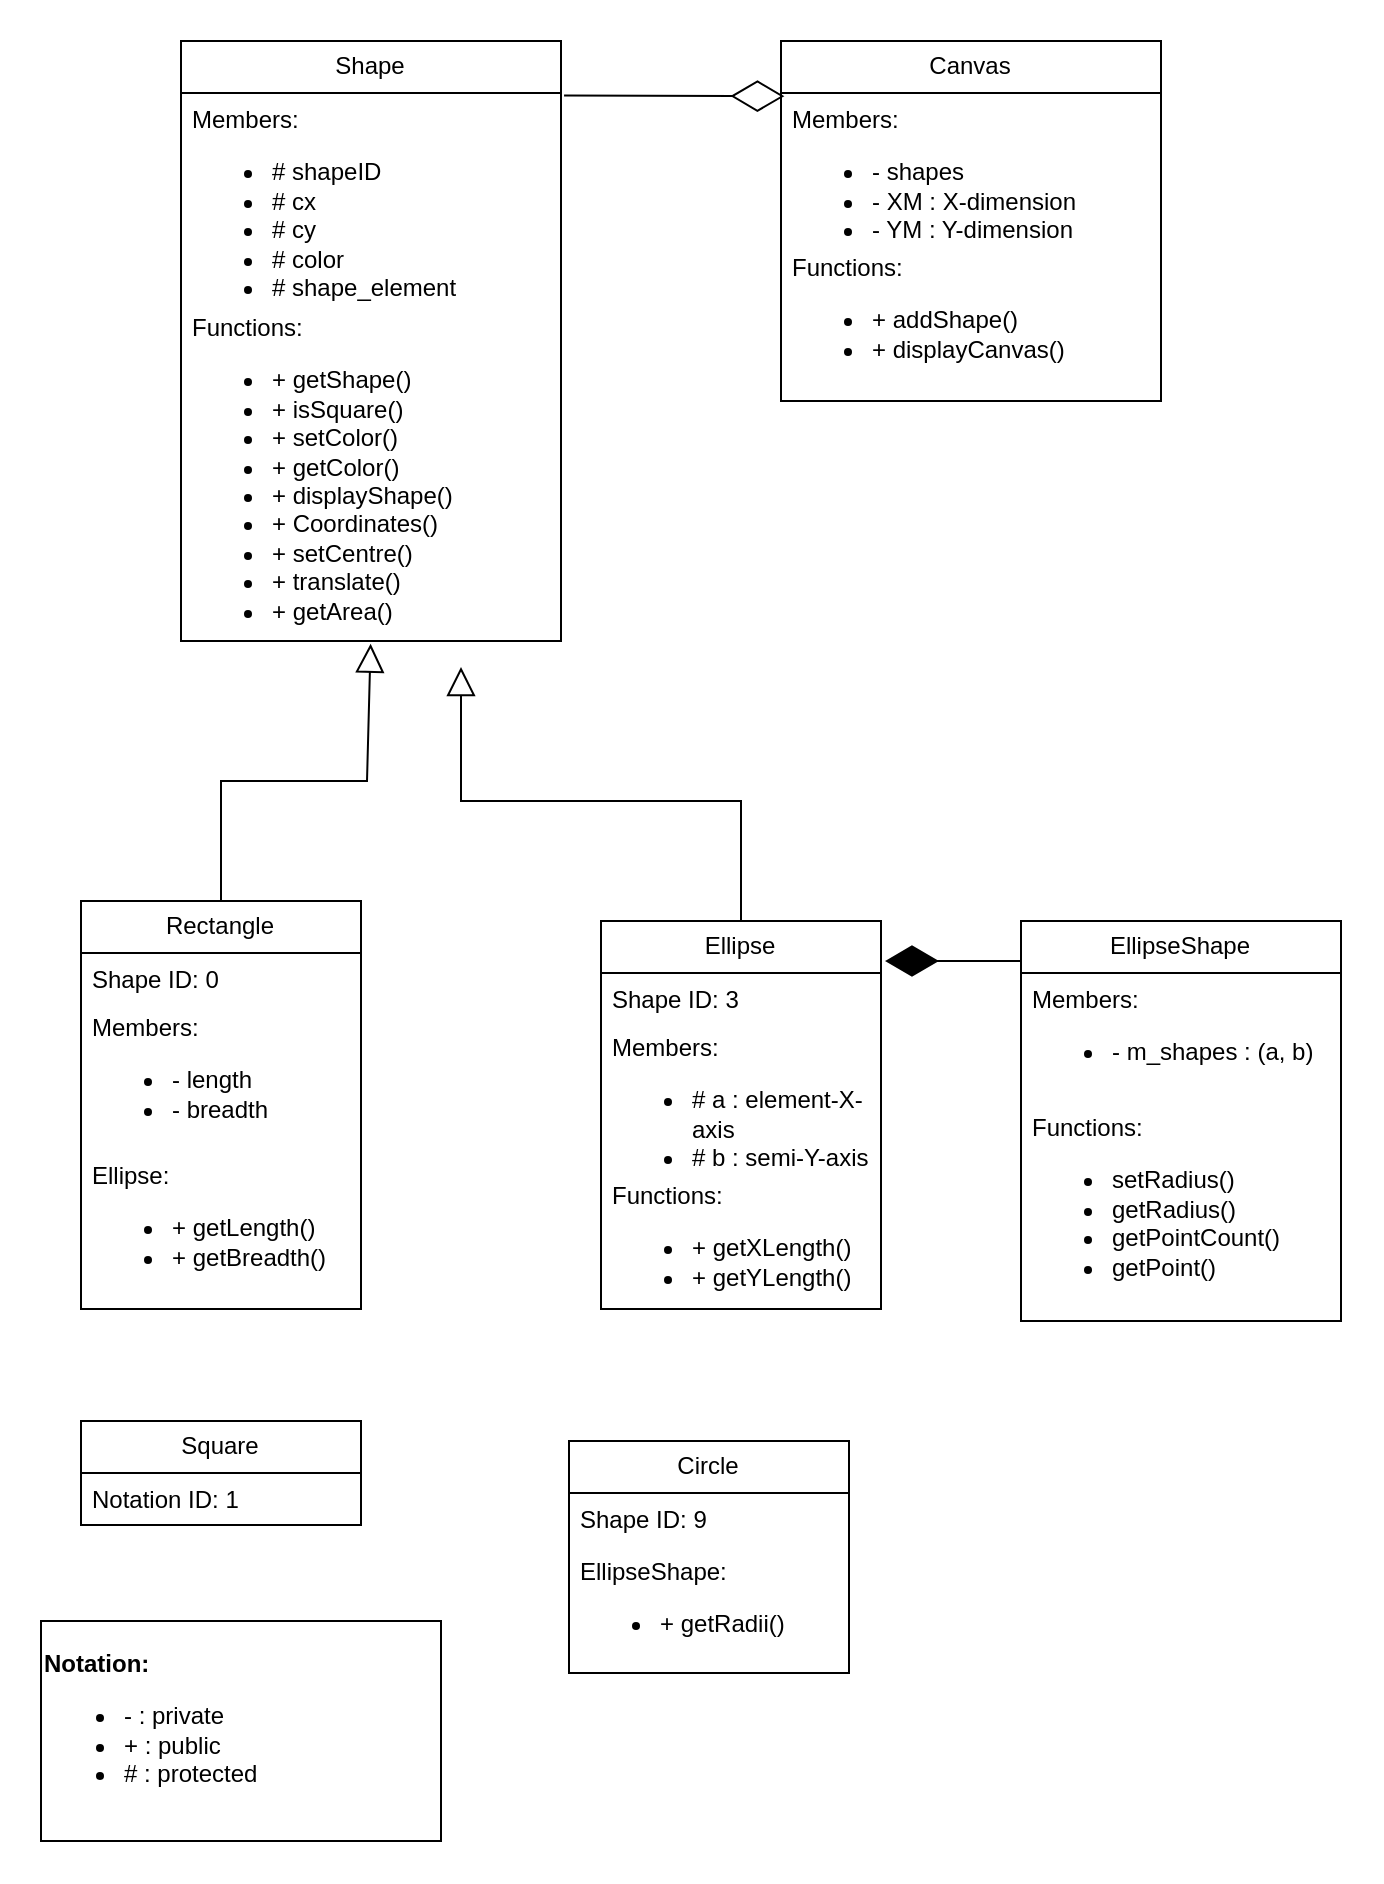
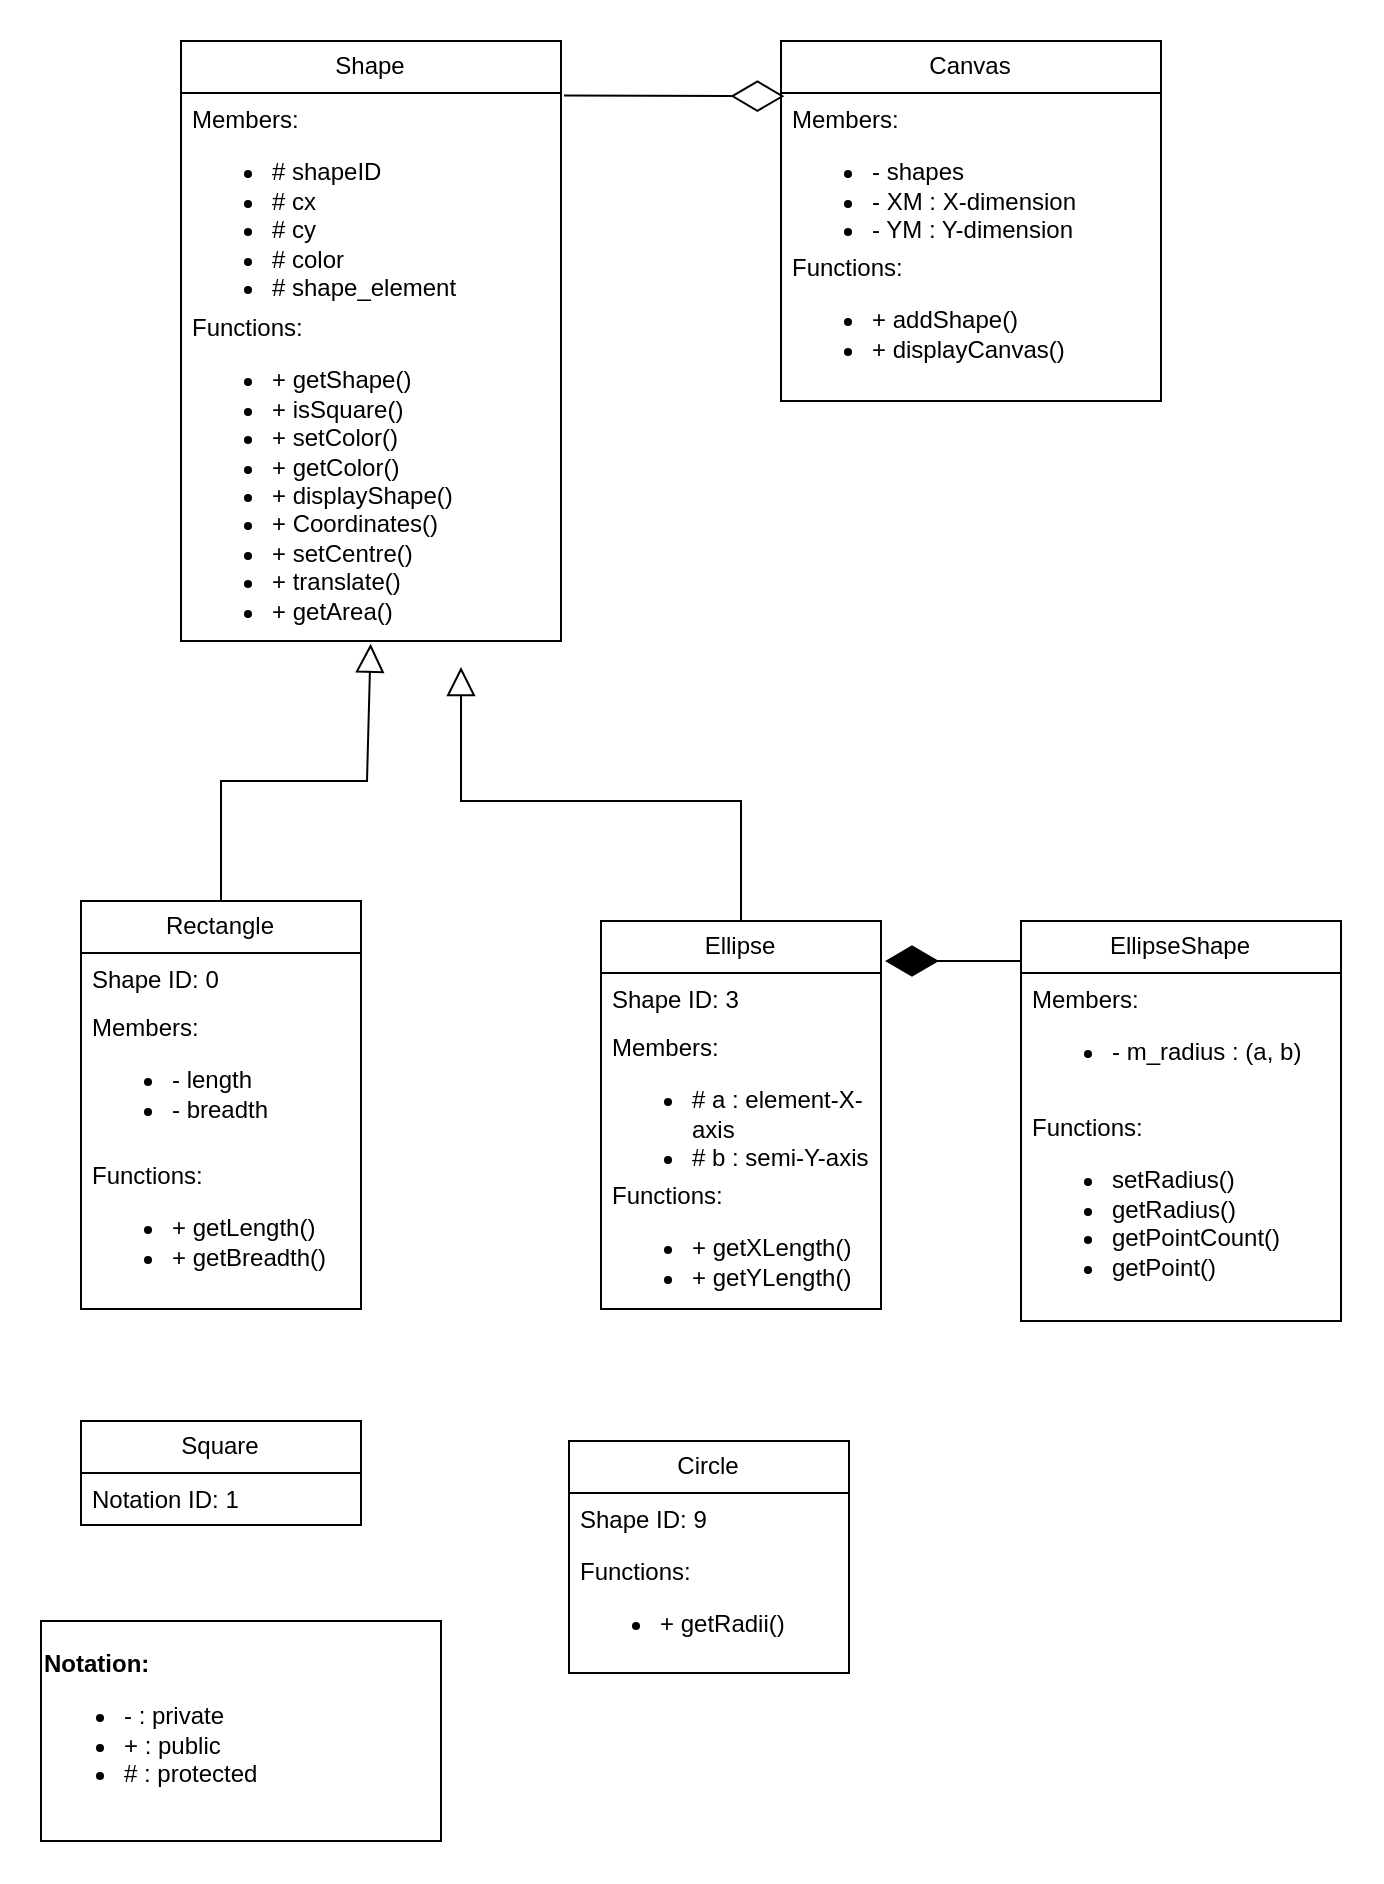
(1142, 1016) -> (1139, 1016)
(184, 1206) -> (184, 1206)
(656, 1588) -> (652, 1588)
